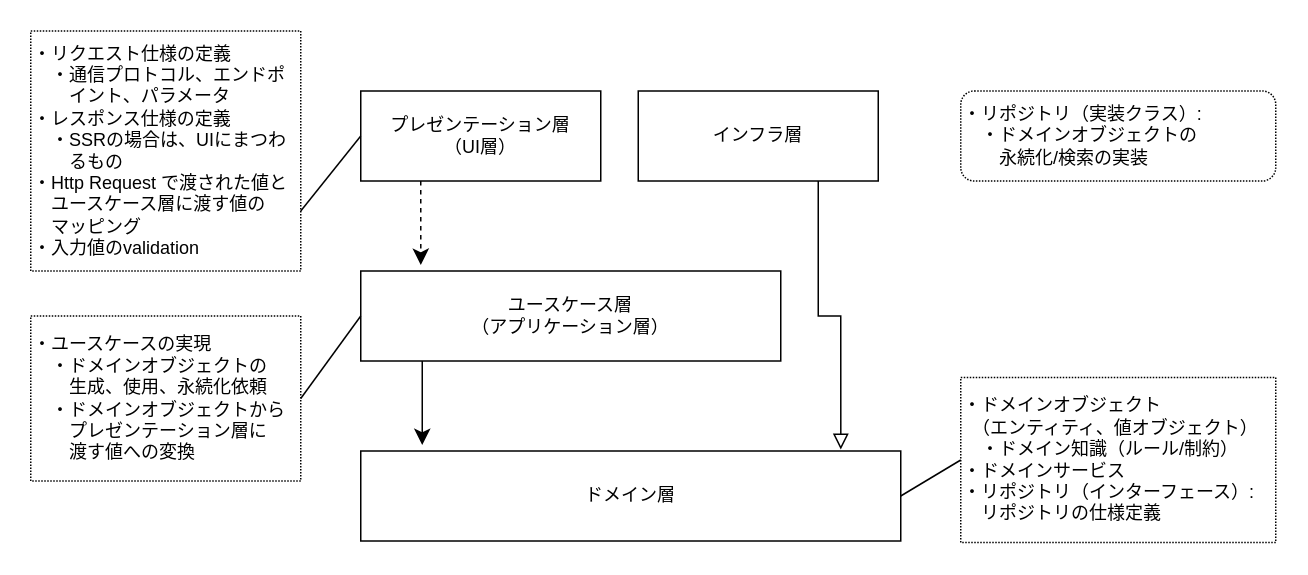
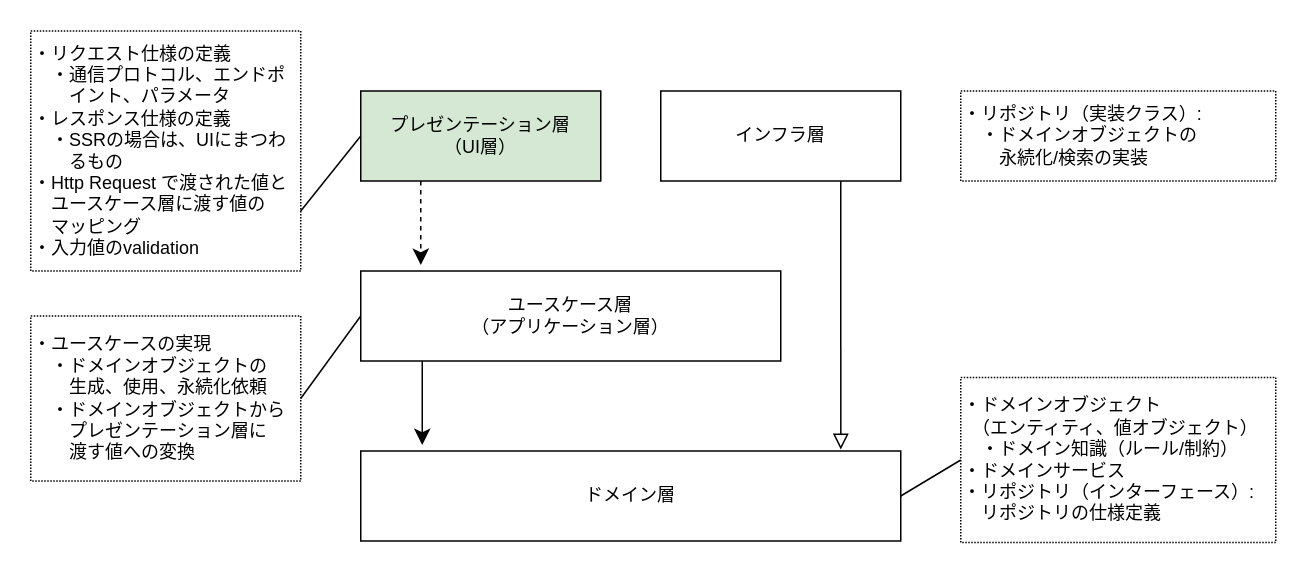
(481, 136) -> (481, 136)
(758, 136) -> (781, 136)
(1118, 136) -> (1118, 136)
